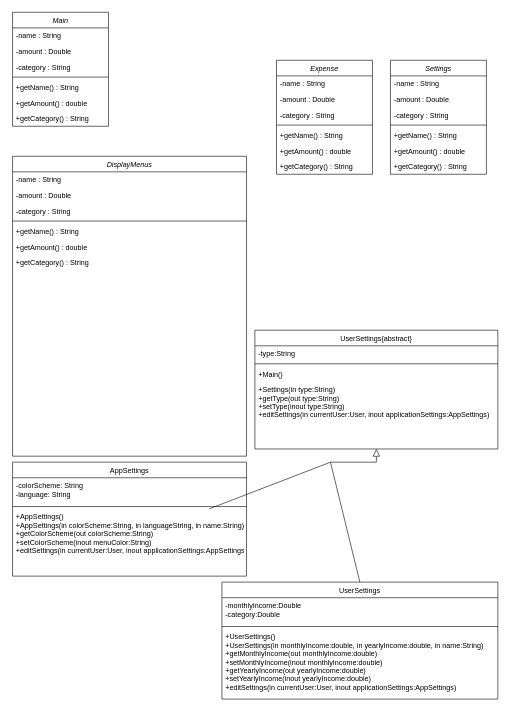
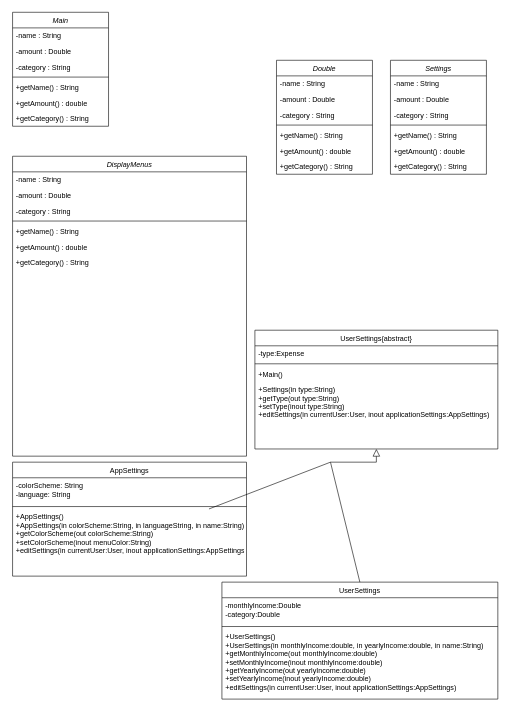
(324, 68) -> (324, 68)
(280, 354) -> (283, 354)
